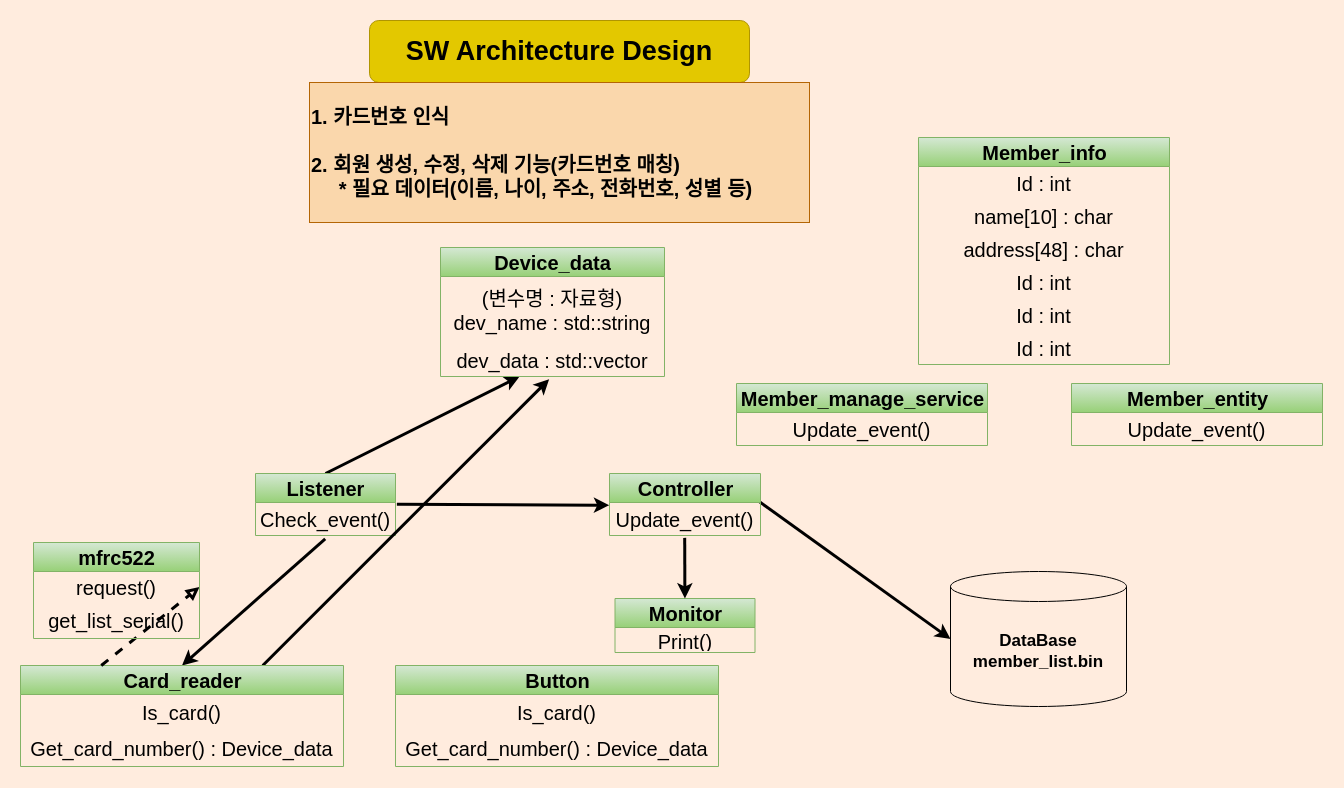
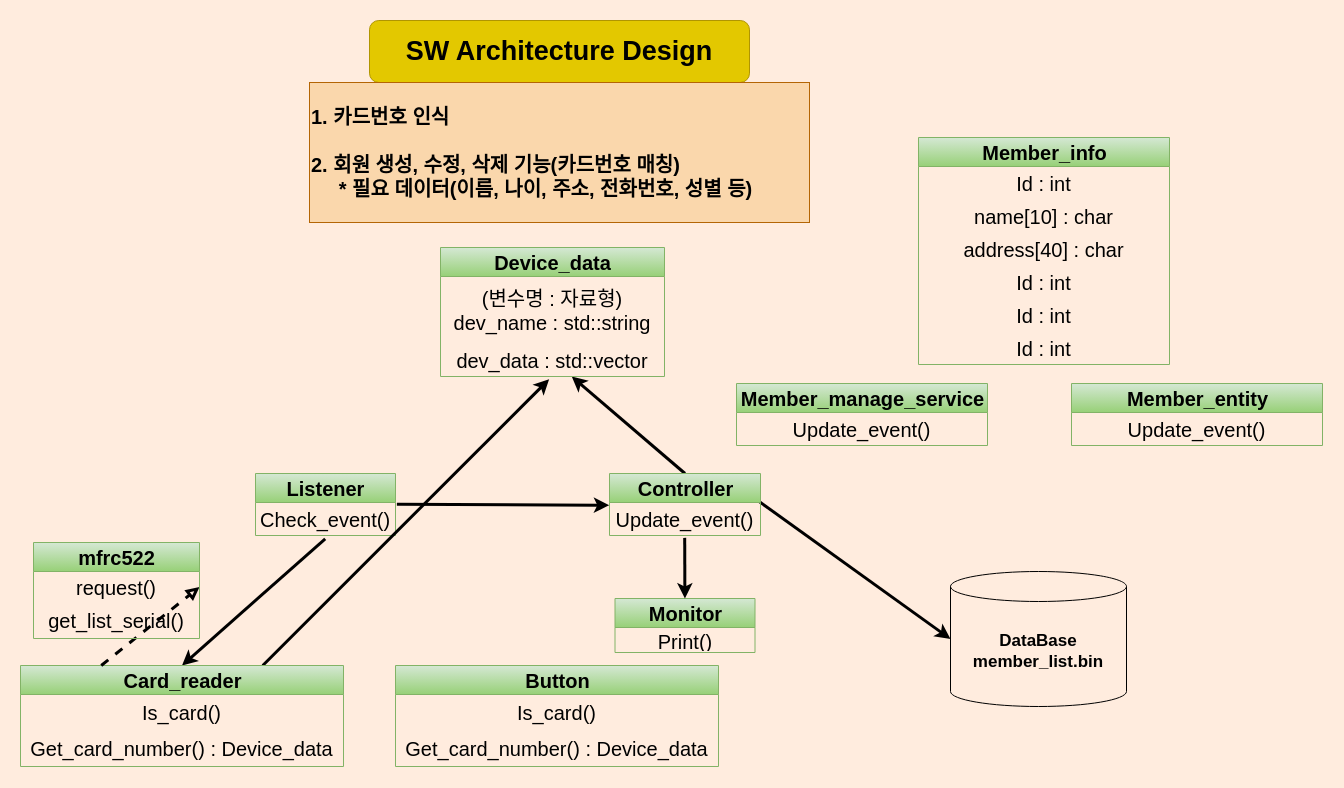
(1044, 250) -> (1044, 250)
(418, 427) -> none
none -> (632, 428)
